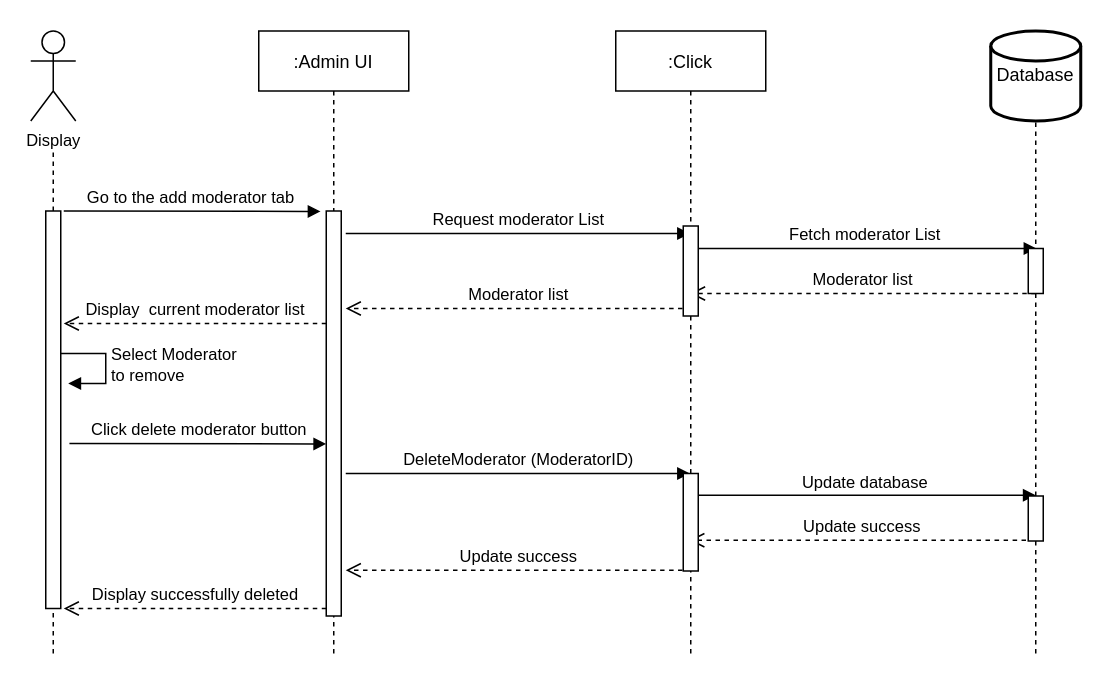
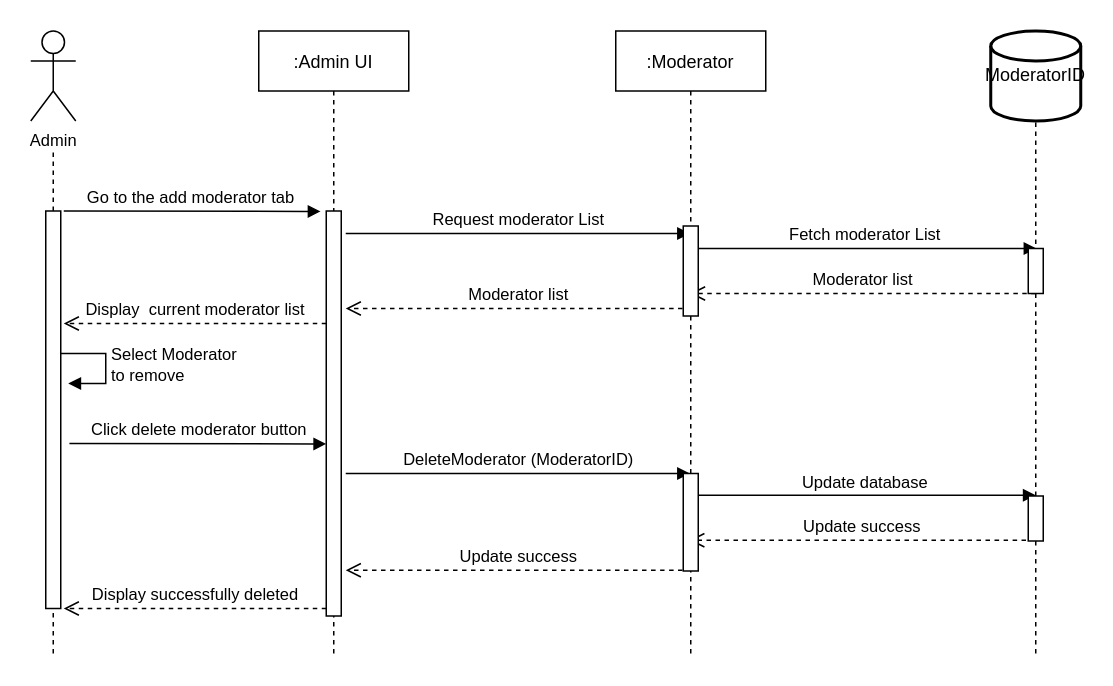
(690, 62) -> (690, 62)
(1036, 76) -> (1036, 76)
(54, 135) -> (54, 135)
